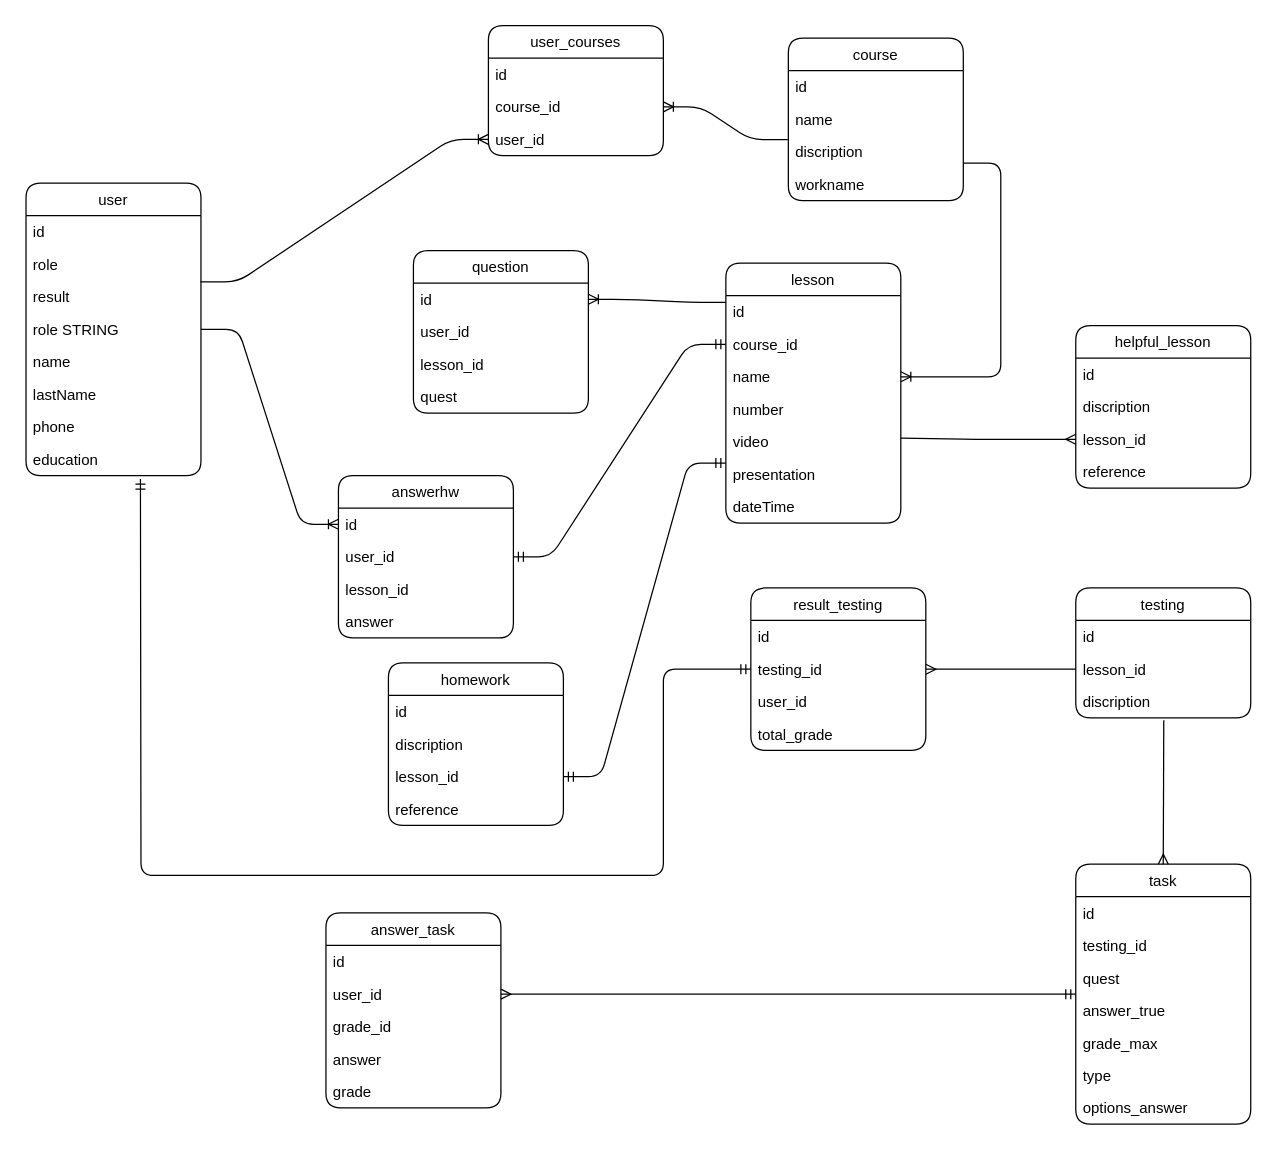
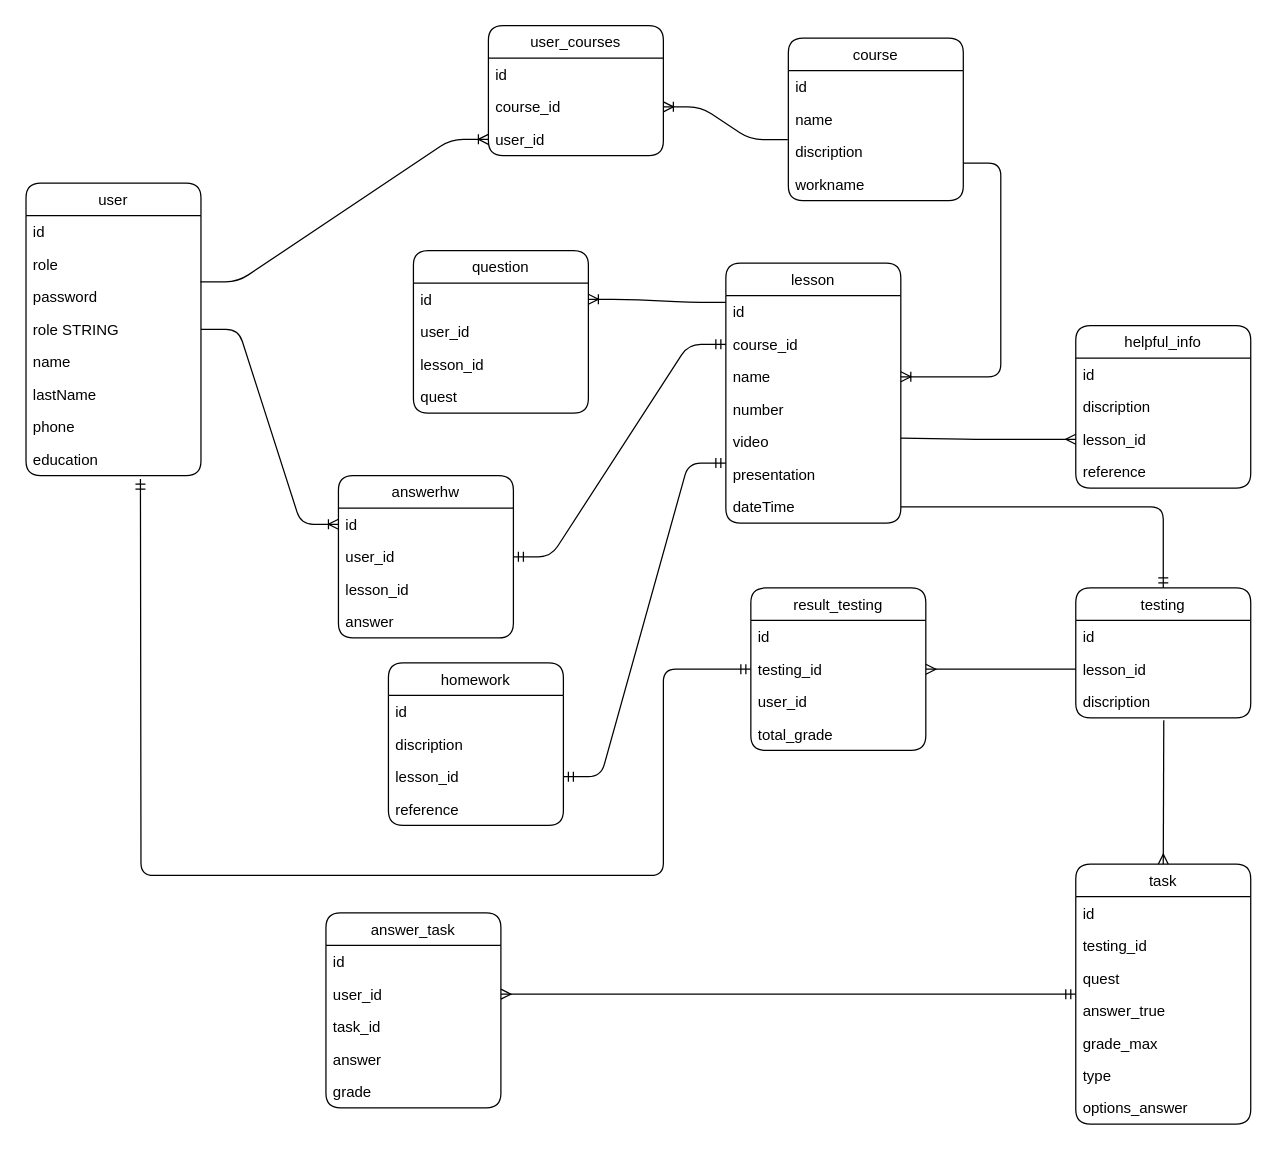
(56, 298) -> (66, 298)
(1163, 343) -> (1163, 343)
none -> (1065, 507)
(364, 1028) -> (360, 1028)
